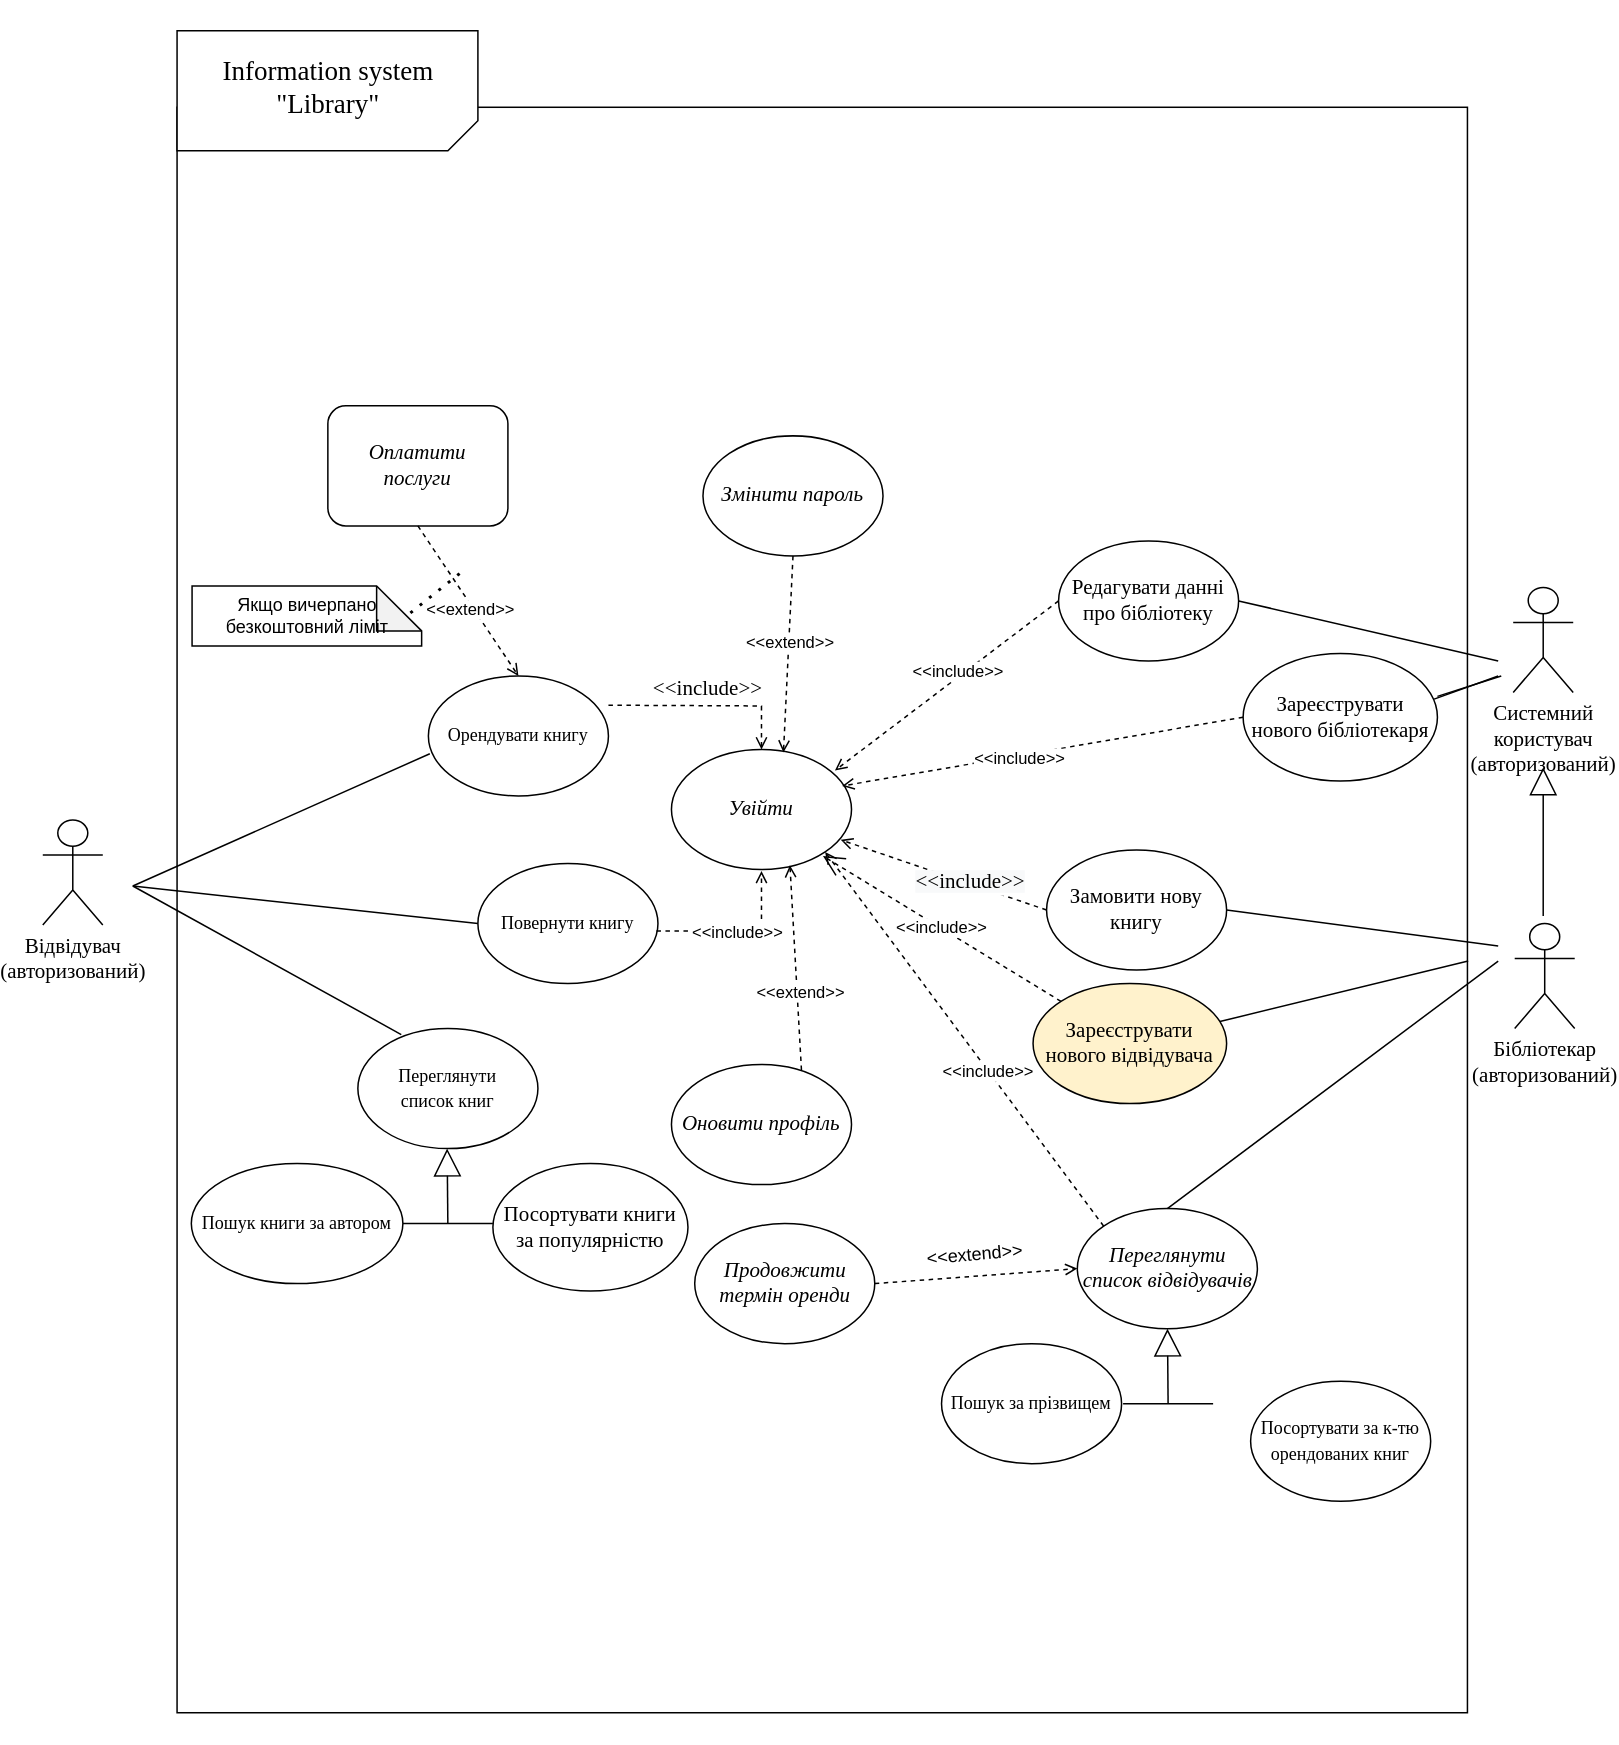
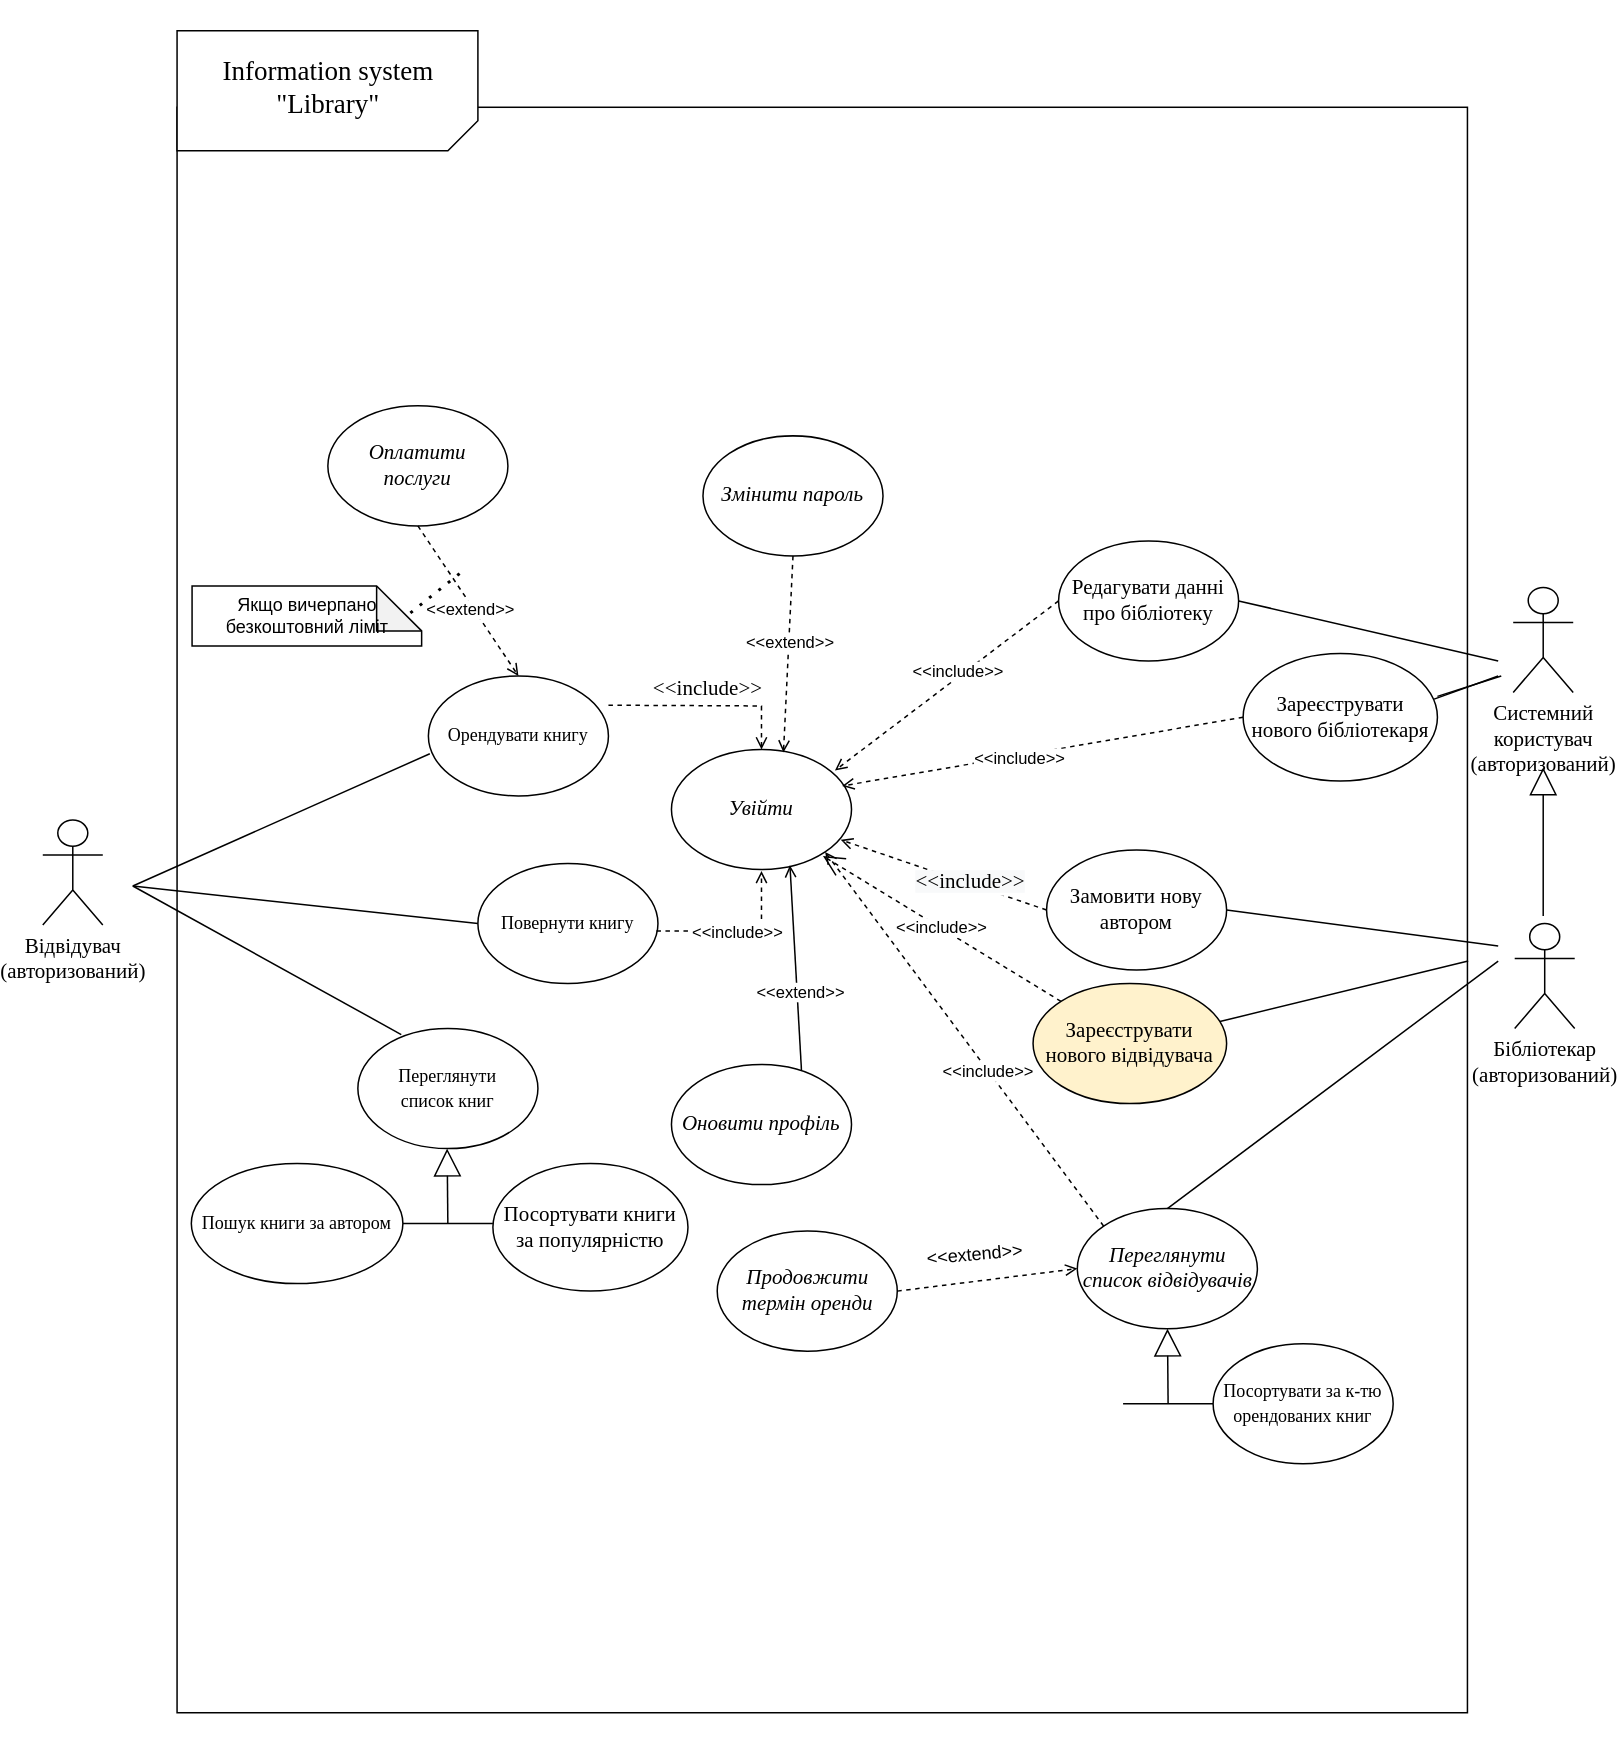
(418, 466) -> (418, 466)
(1136, 910) -> (1136, 910)
(793, 927) -> (793, 927)
(785, 1283) -> (807, 1291)
(1031, 1403) -> none
(1340, 1441) -> (1303, 1403)
